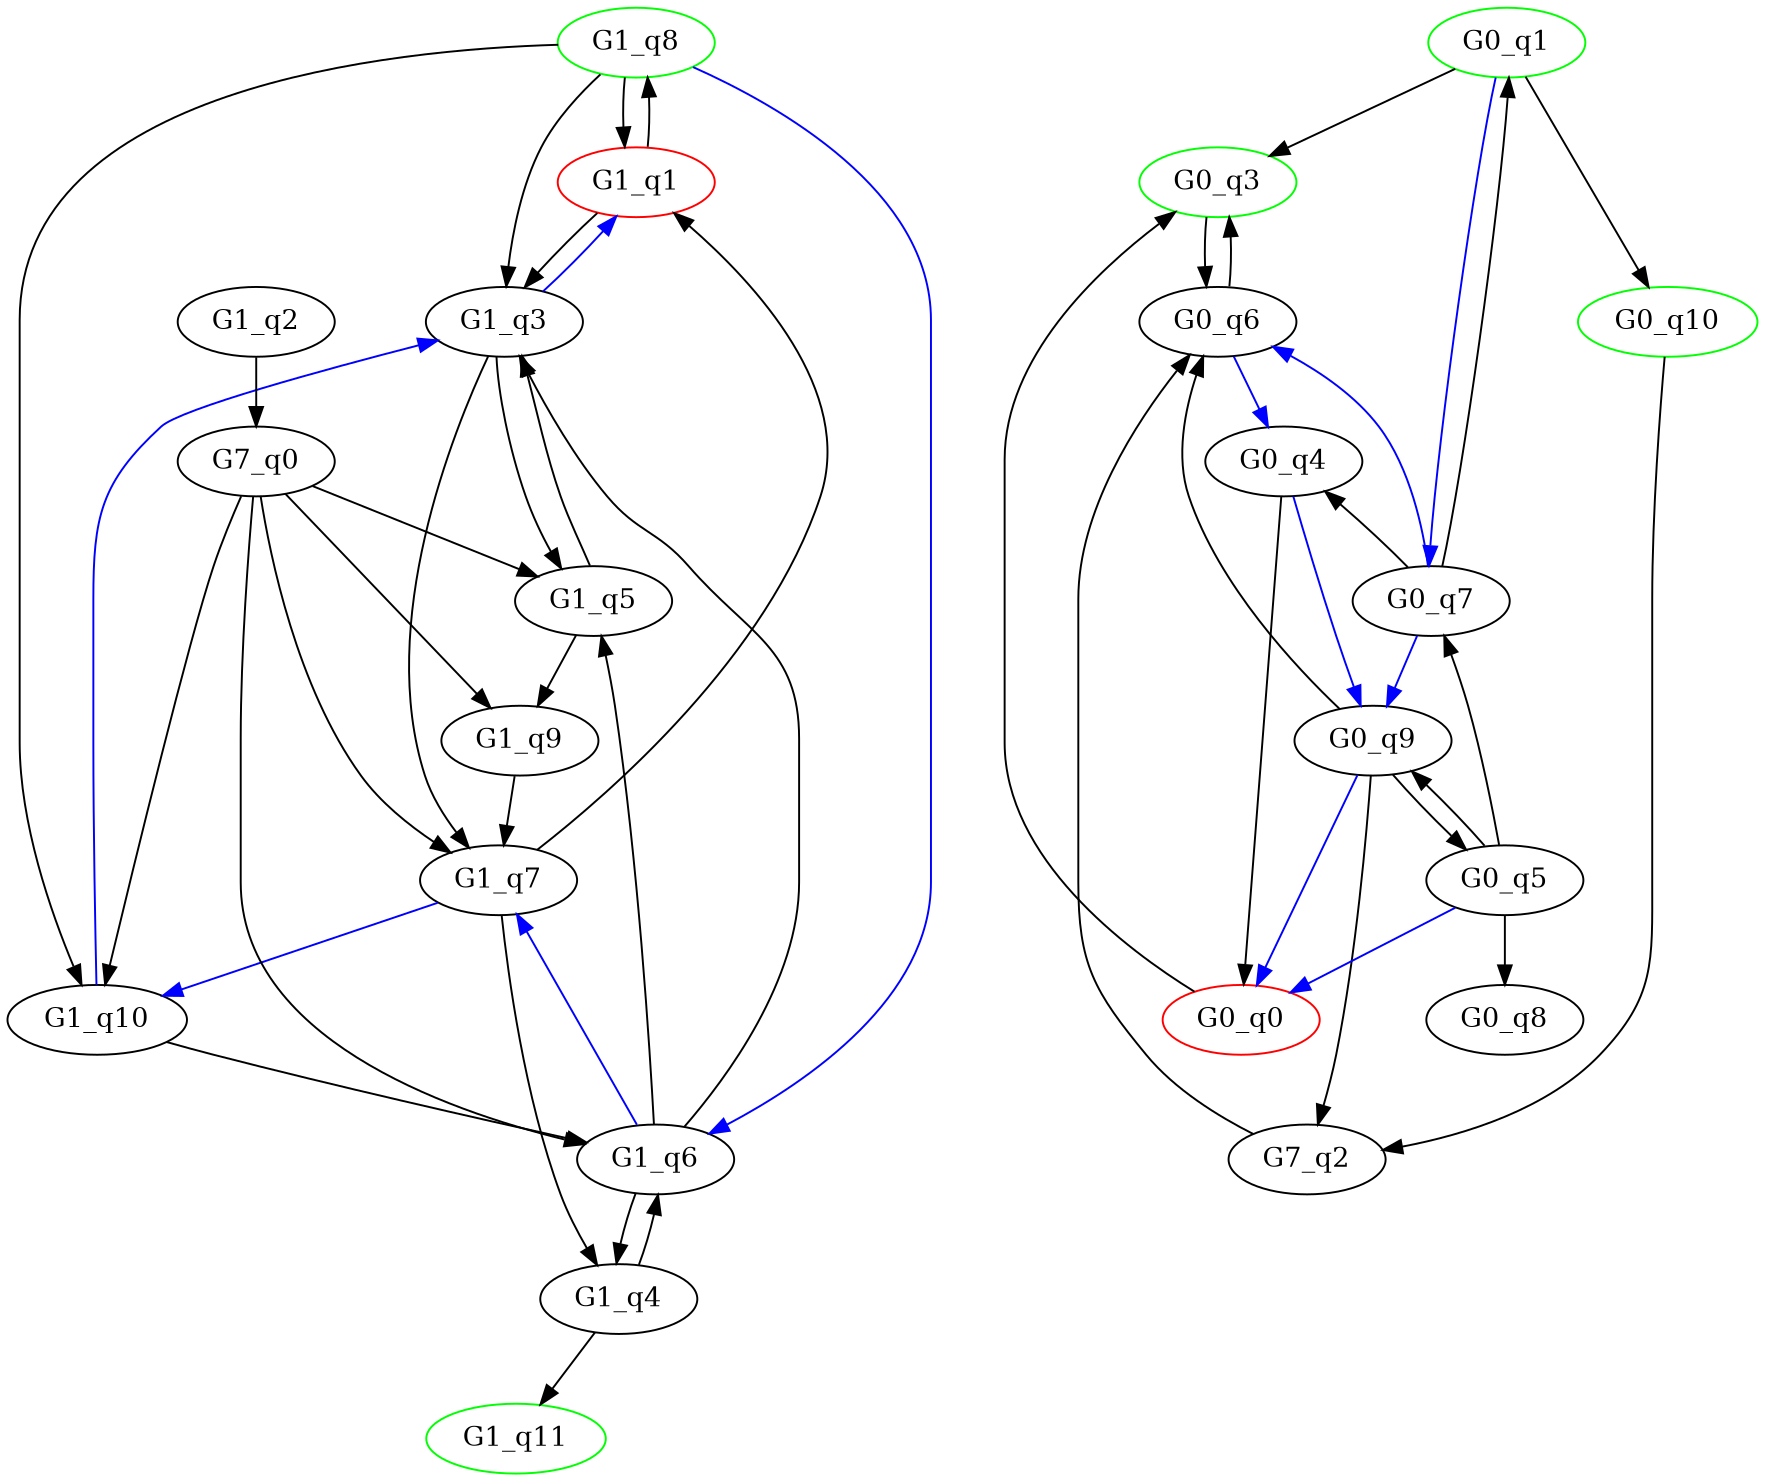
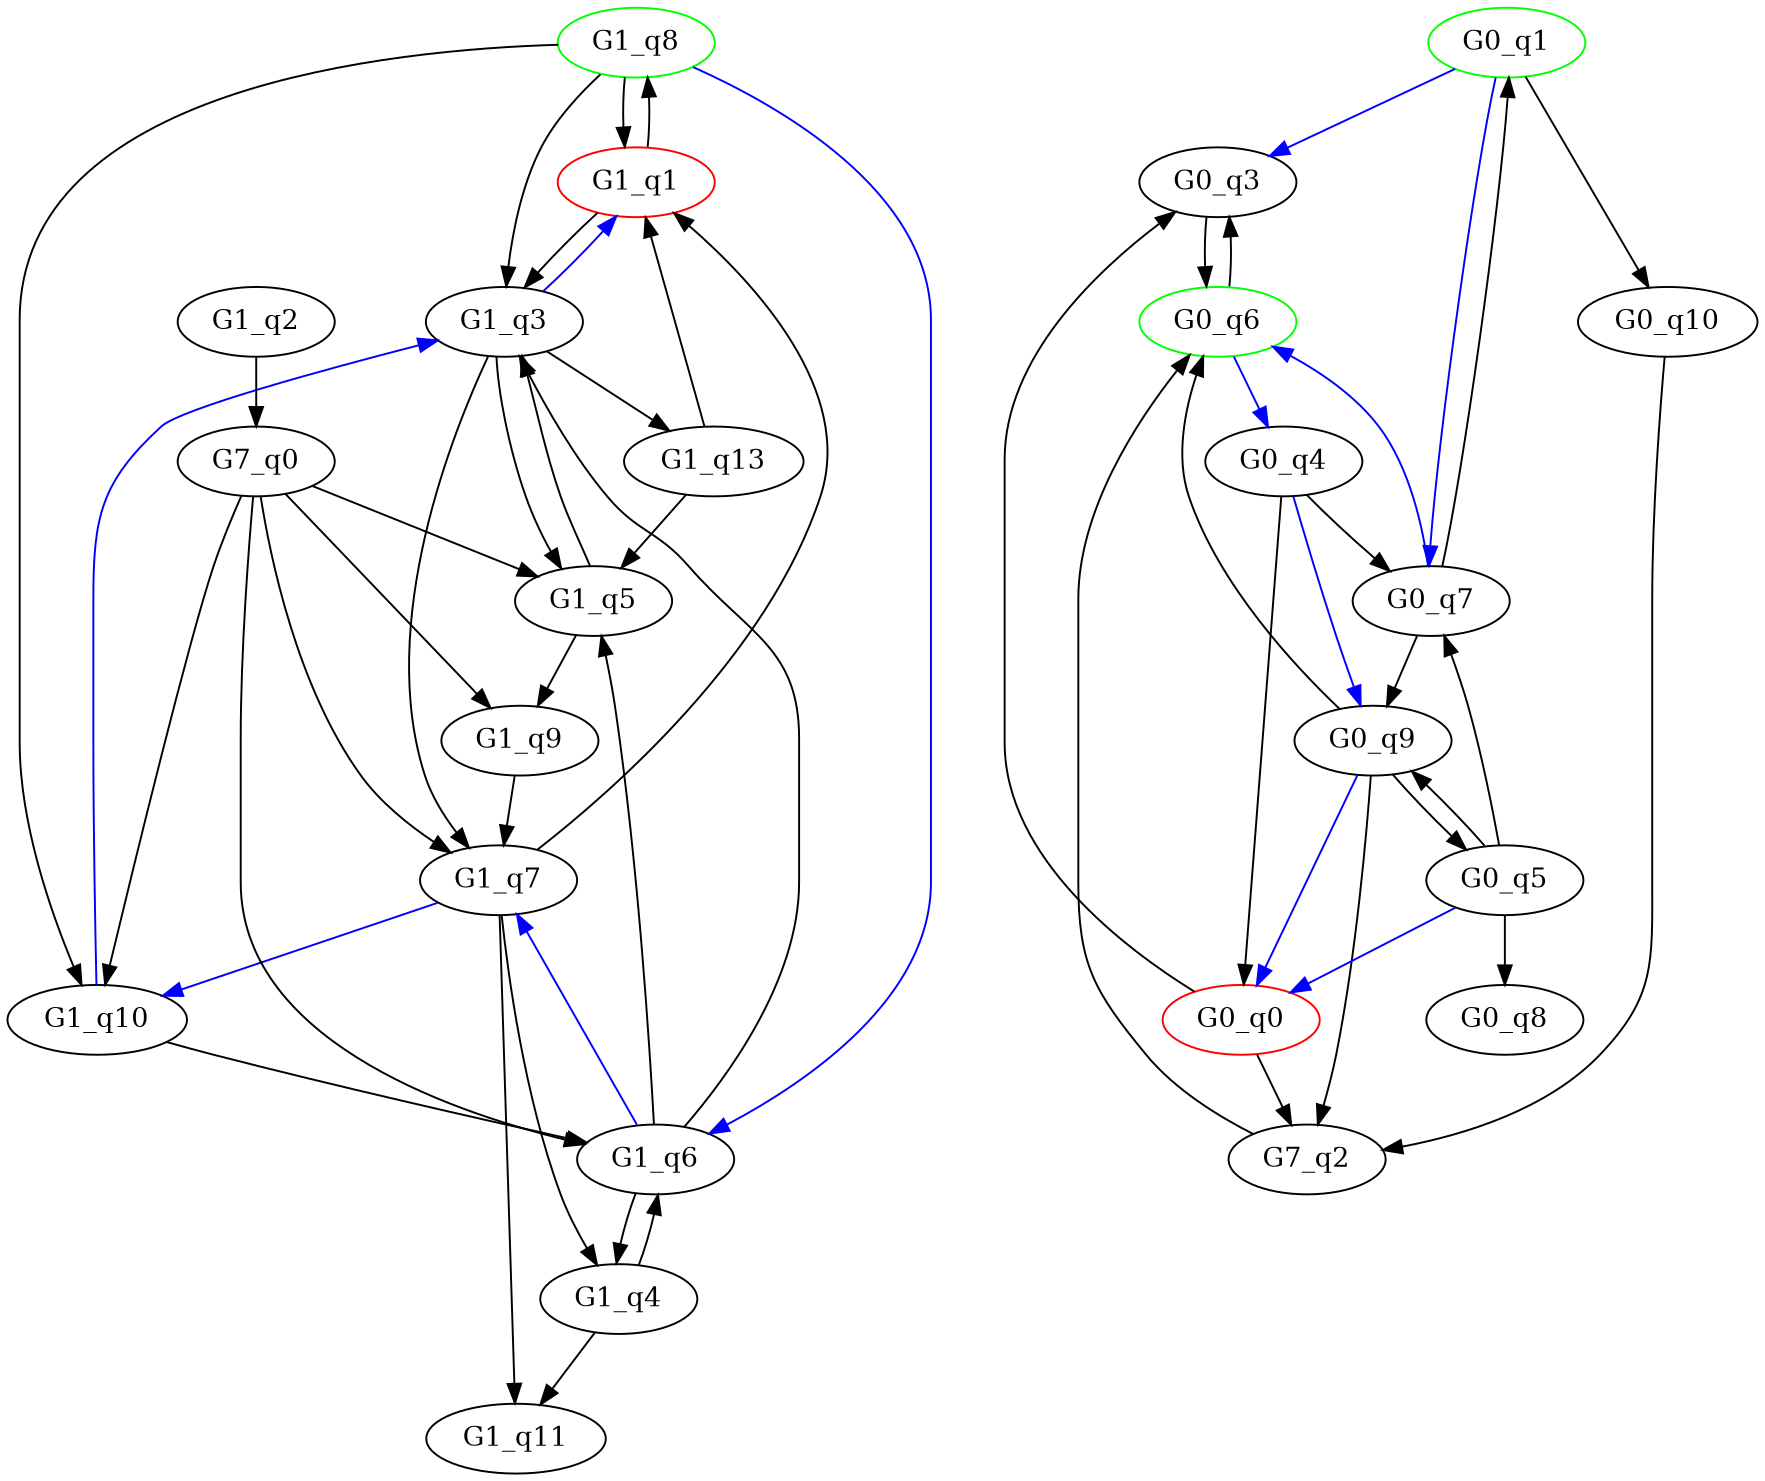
(1371, 108) -> (1371, 108)
(1218, 182) -> (1218, 182)
(1218, 322) -> (1218, 322)
(1668, 322) -> (1668, 322)
none -> (714, 461)
(1375, 535) -> (1340, 527)
(1406, 662) -> (1406, 662)
none -> (1270, 1081)
none -> (507, 1149)
(516, 1439) -> (516, 1439)
